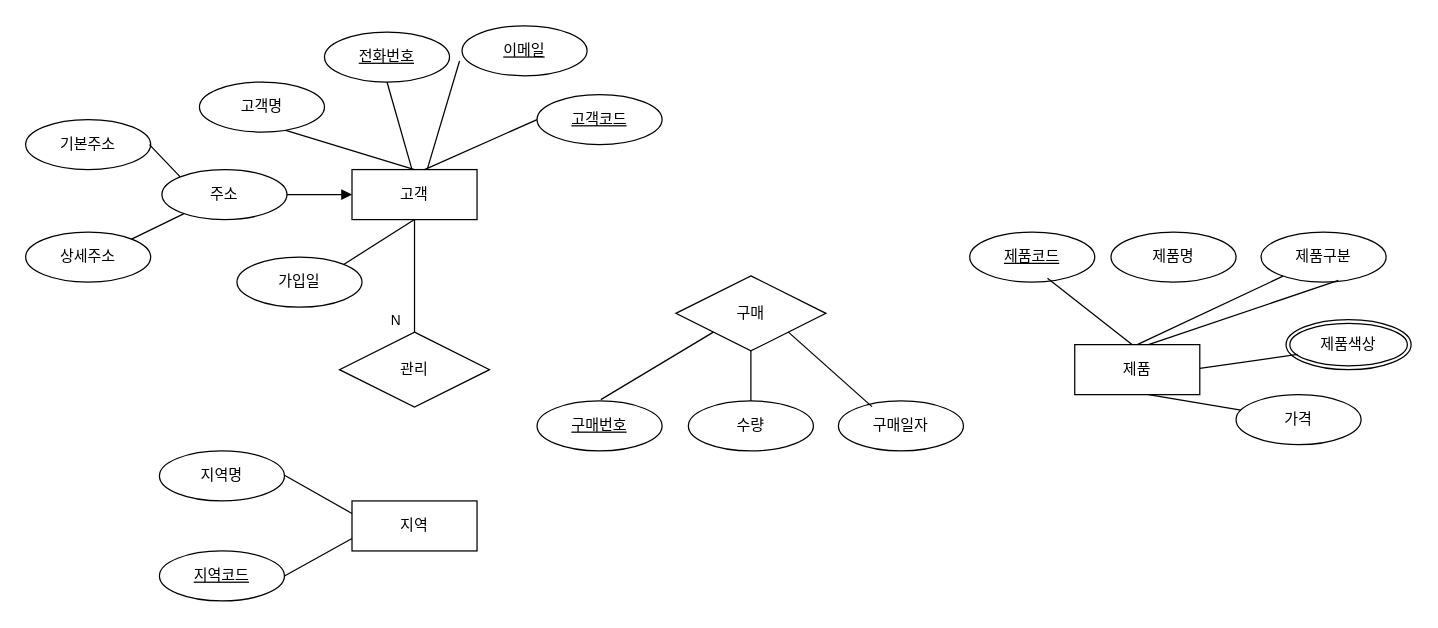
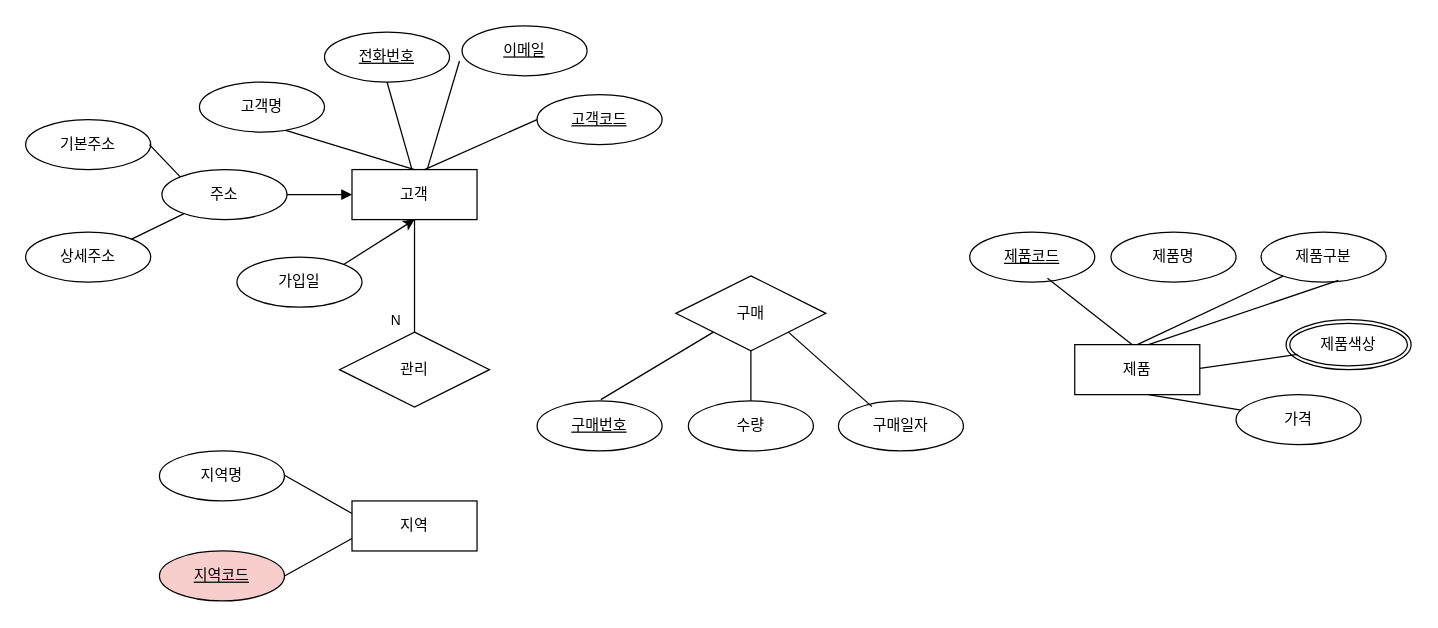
(408, 223) -> (406, 225)
(222, 576) -> (222, 576)
